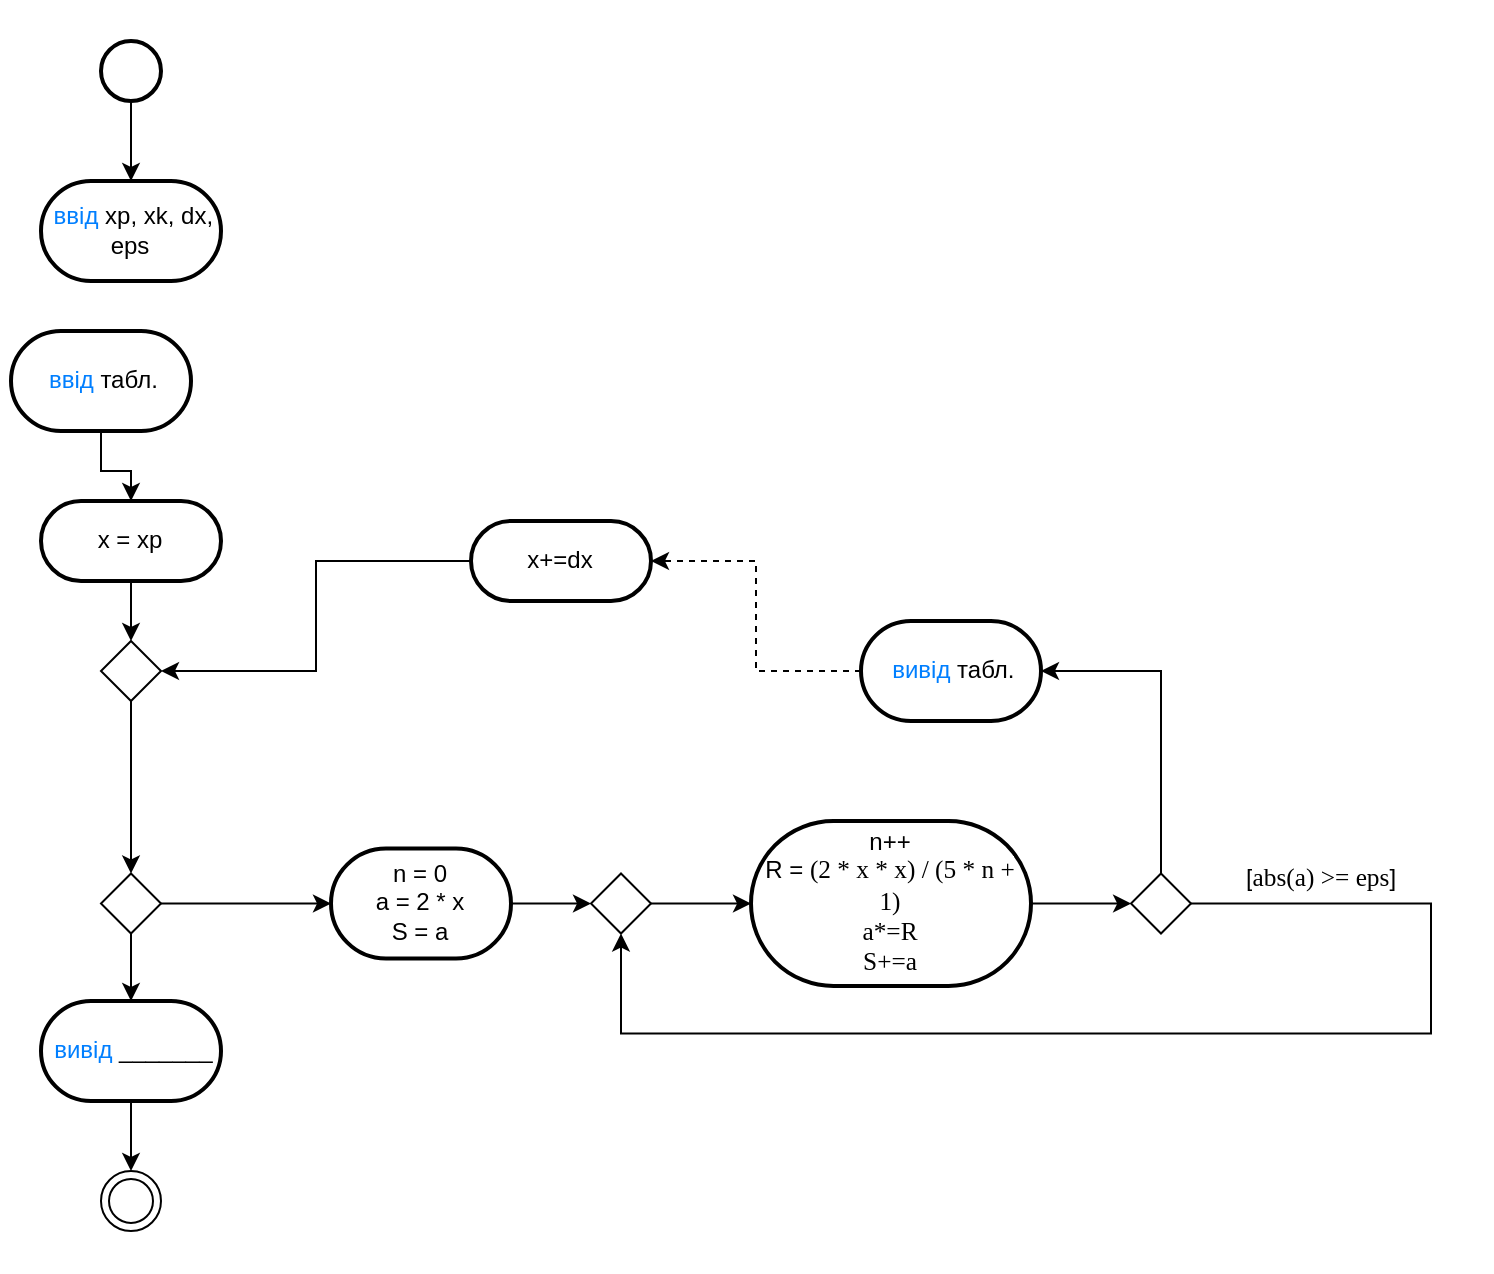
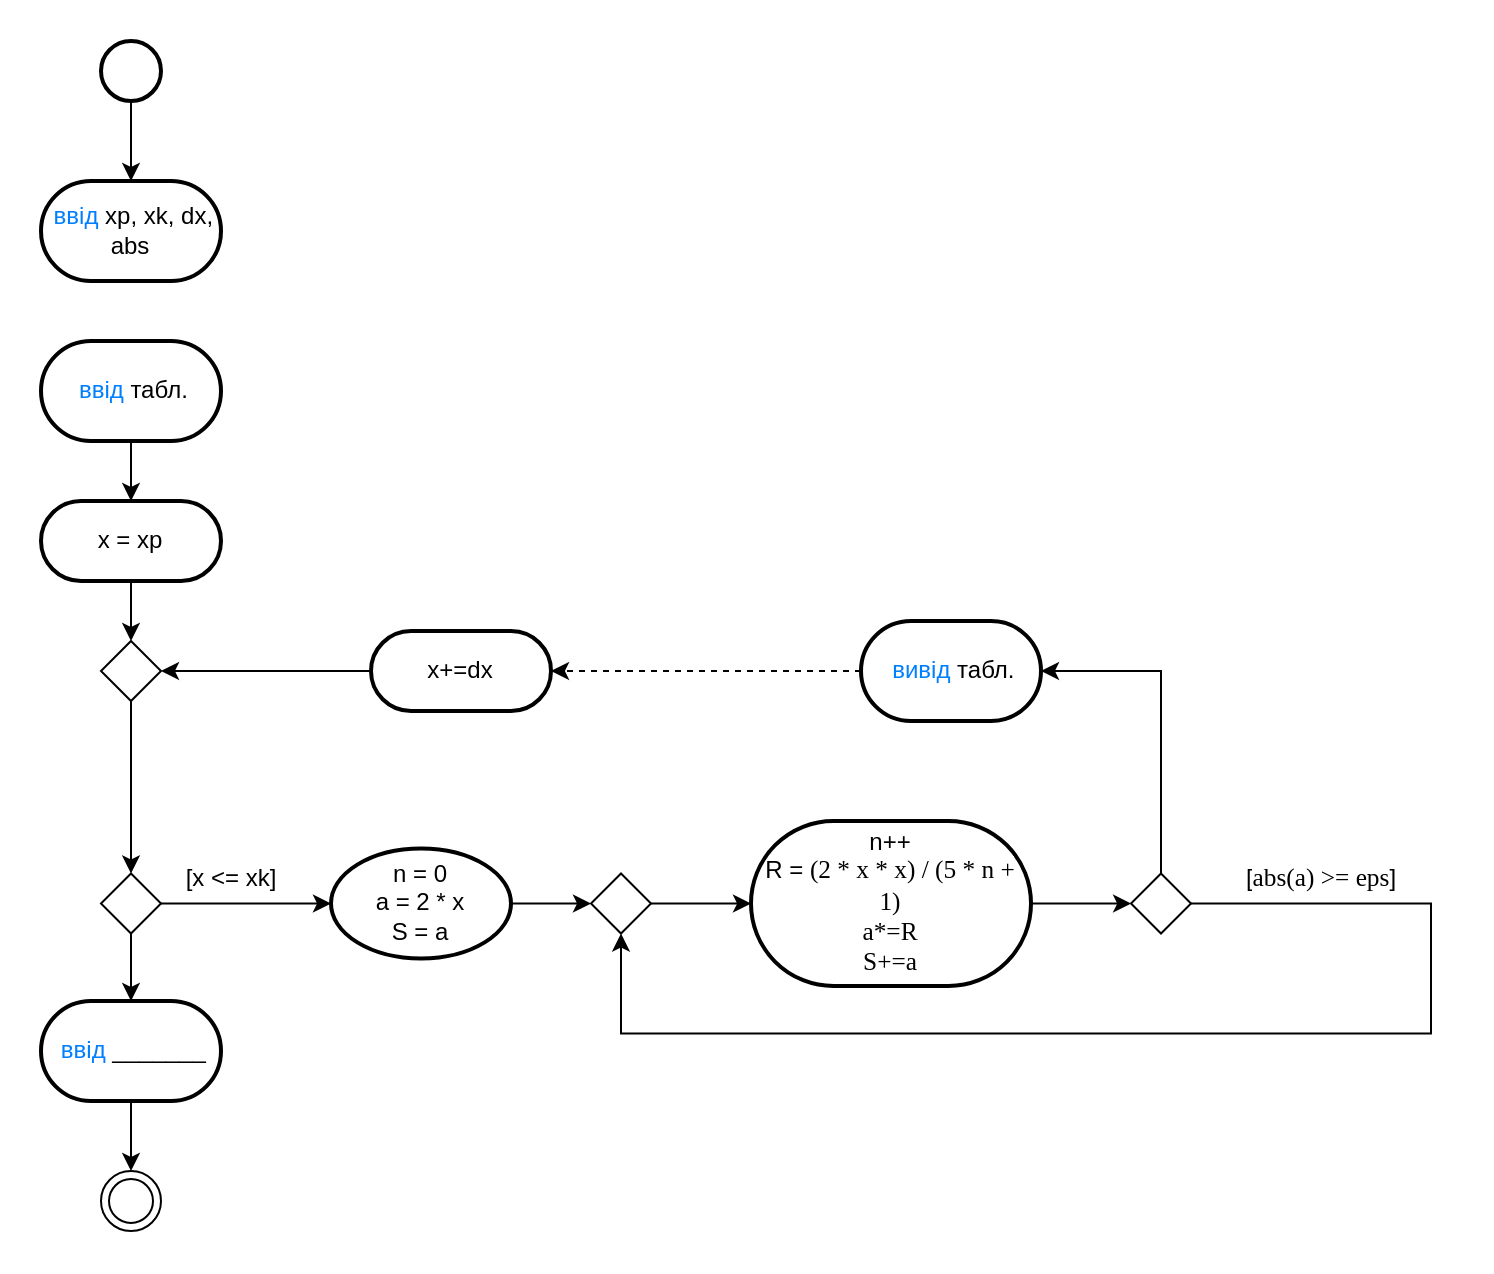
(131, 231) -> (131, 231)
(101, 381) -> (131, 391)
(561, 561) -> (461, 671)
none -> (231, 879)
(421, 904) -> (421, 904)
(131, 1051) -> (131, 1051)
